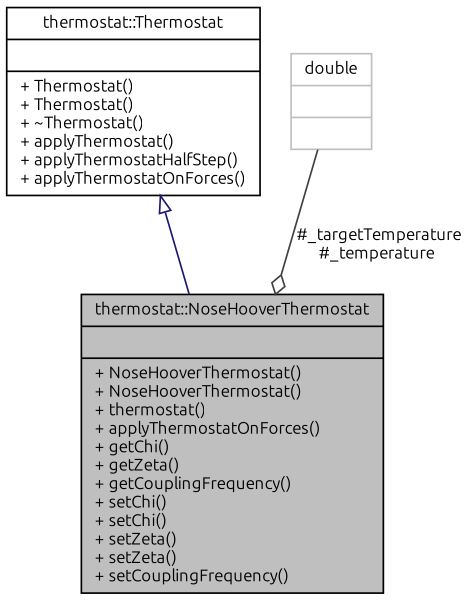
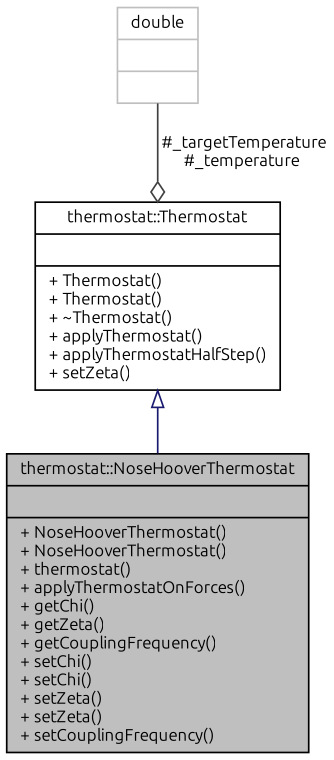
(133, 179) -> (90, 373)
(300, 212) -> (158, 142)
